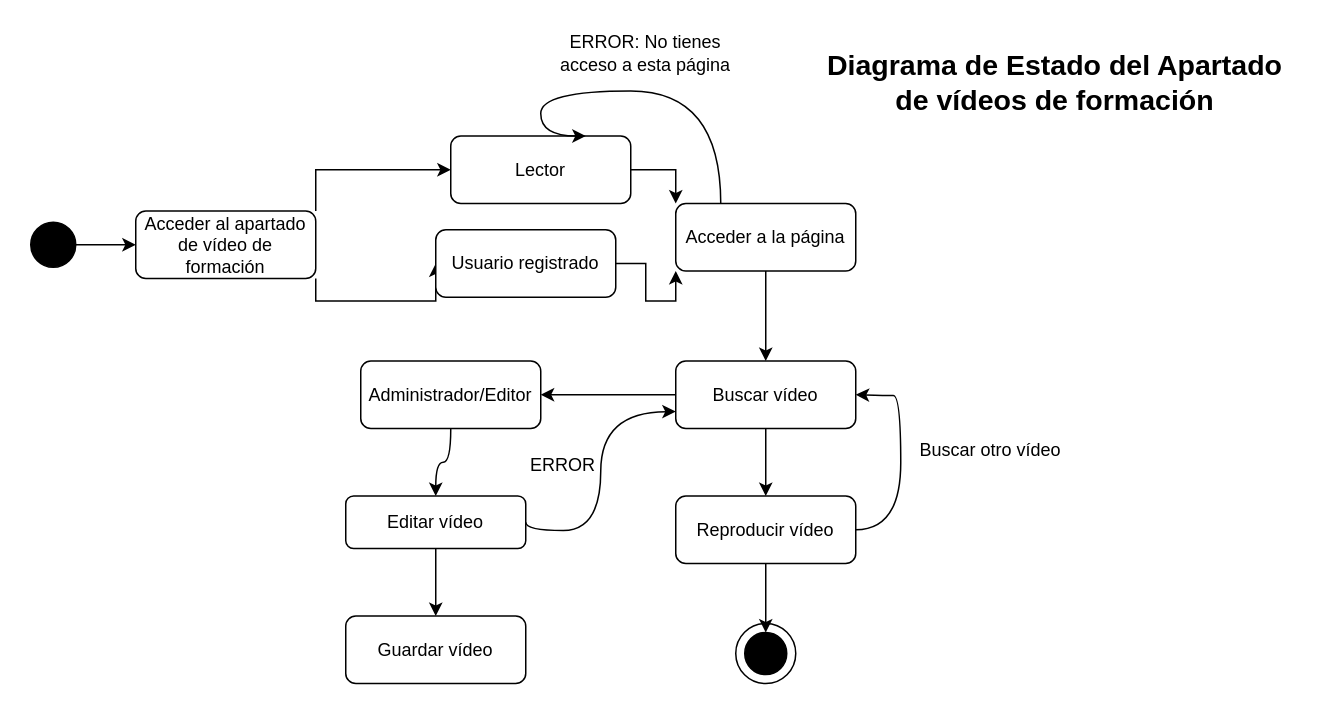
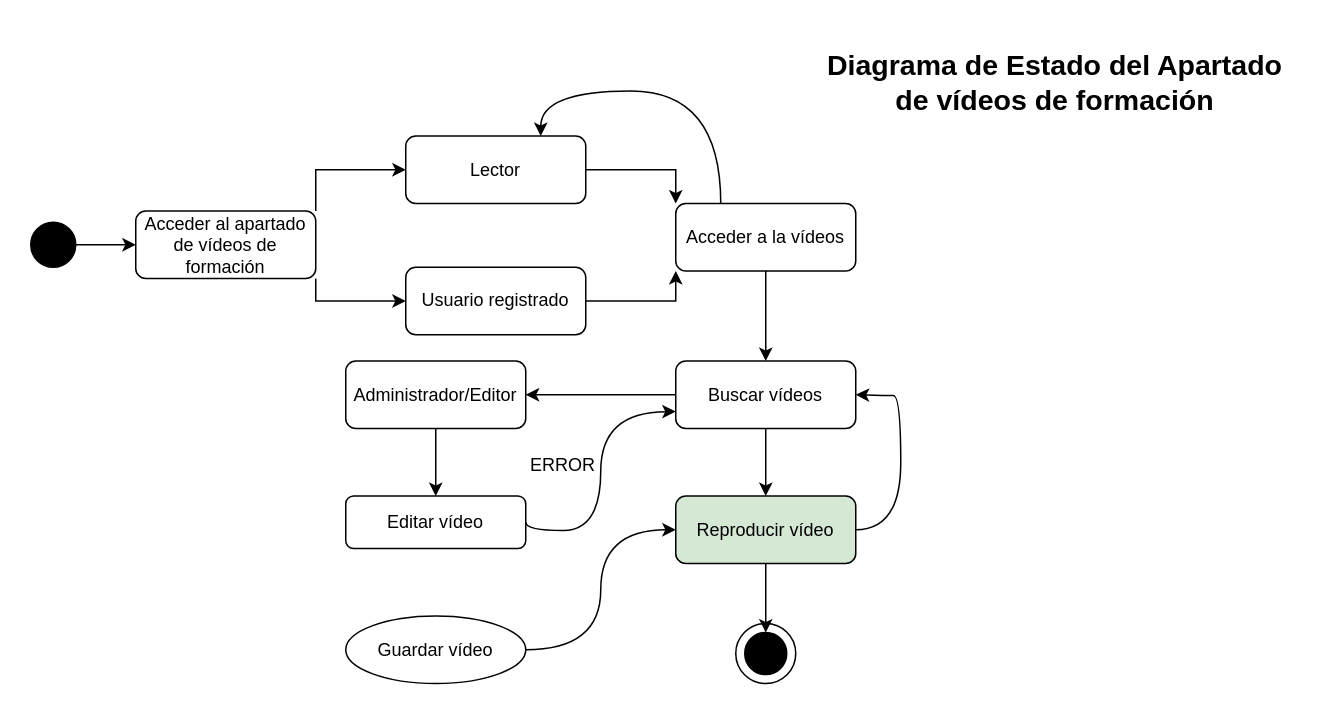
(646, 53) -> none
(541, 170) -> (496, 170)
(766, 238) -> (766, 238)
(226, 245) -> (226, 245)
(526, 263) -> (496, 301)
(451, 395) -> (436, 395)
(766, 395) -> (766, 395)
(991, 451) -> none
(766, 530) -> (766, 530)
(436, 578) -> none
none -> (600, 594)
(436, 650) -> (436, 650)
